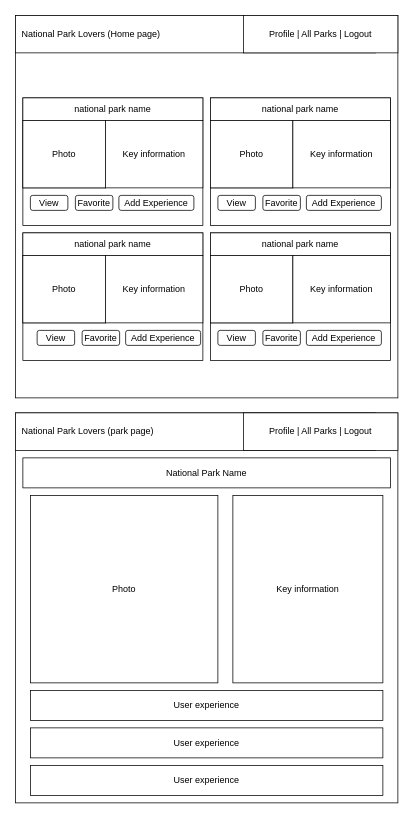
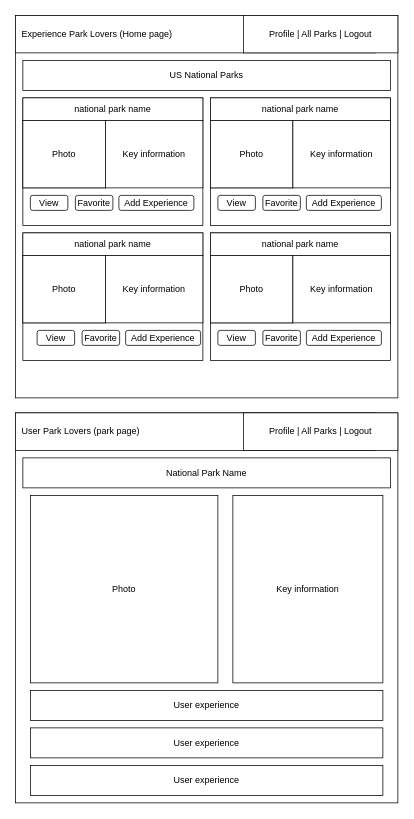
(90, 34) -> (97, 34)
none -> (207, 75)
(90, 432) -> (83, 432)
